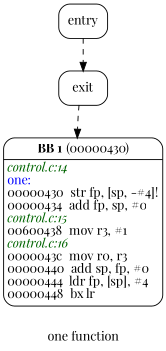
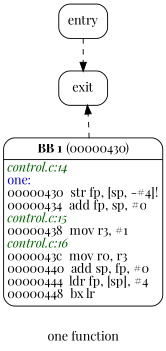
(78, 117) -> (89, 126)
(67, 231) -> (68, 231)
